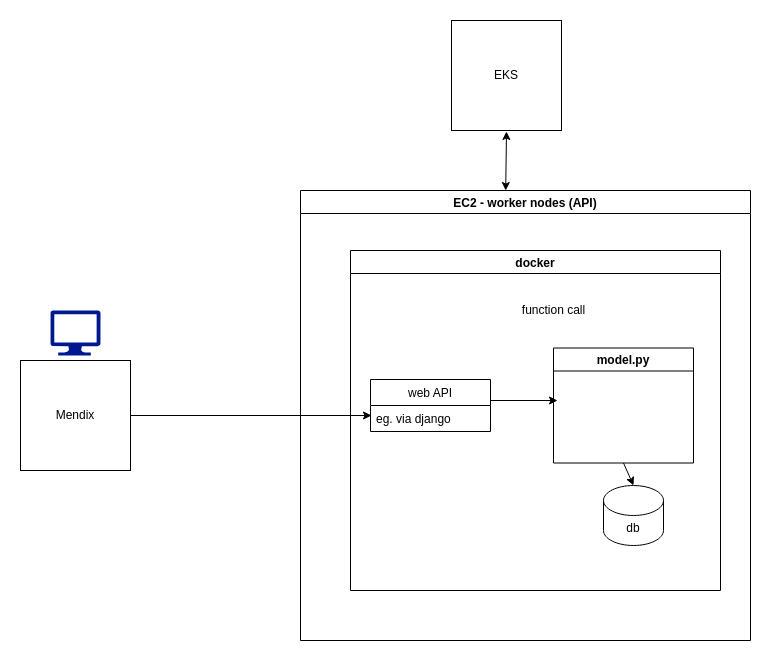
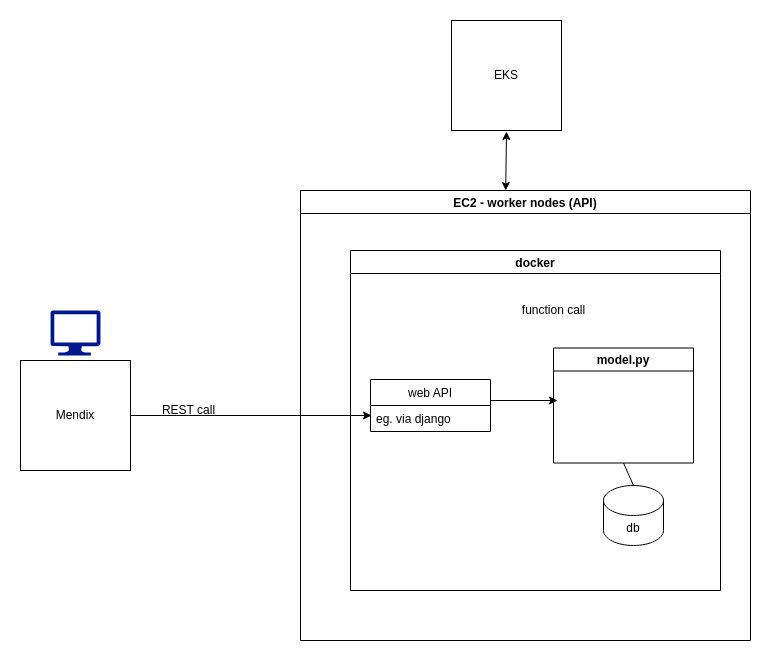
none -> (189, 411)
(630, 478) -> (631, 480)
